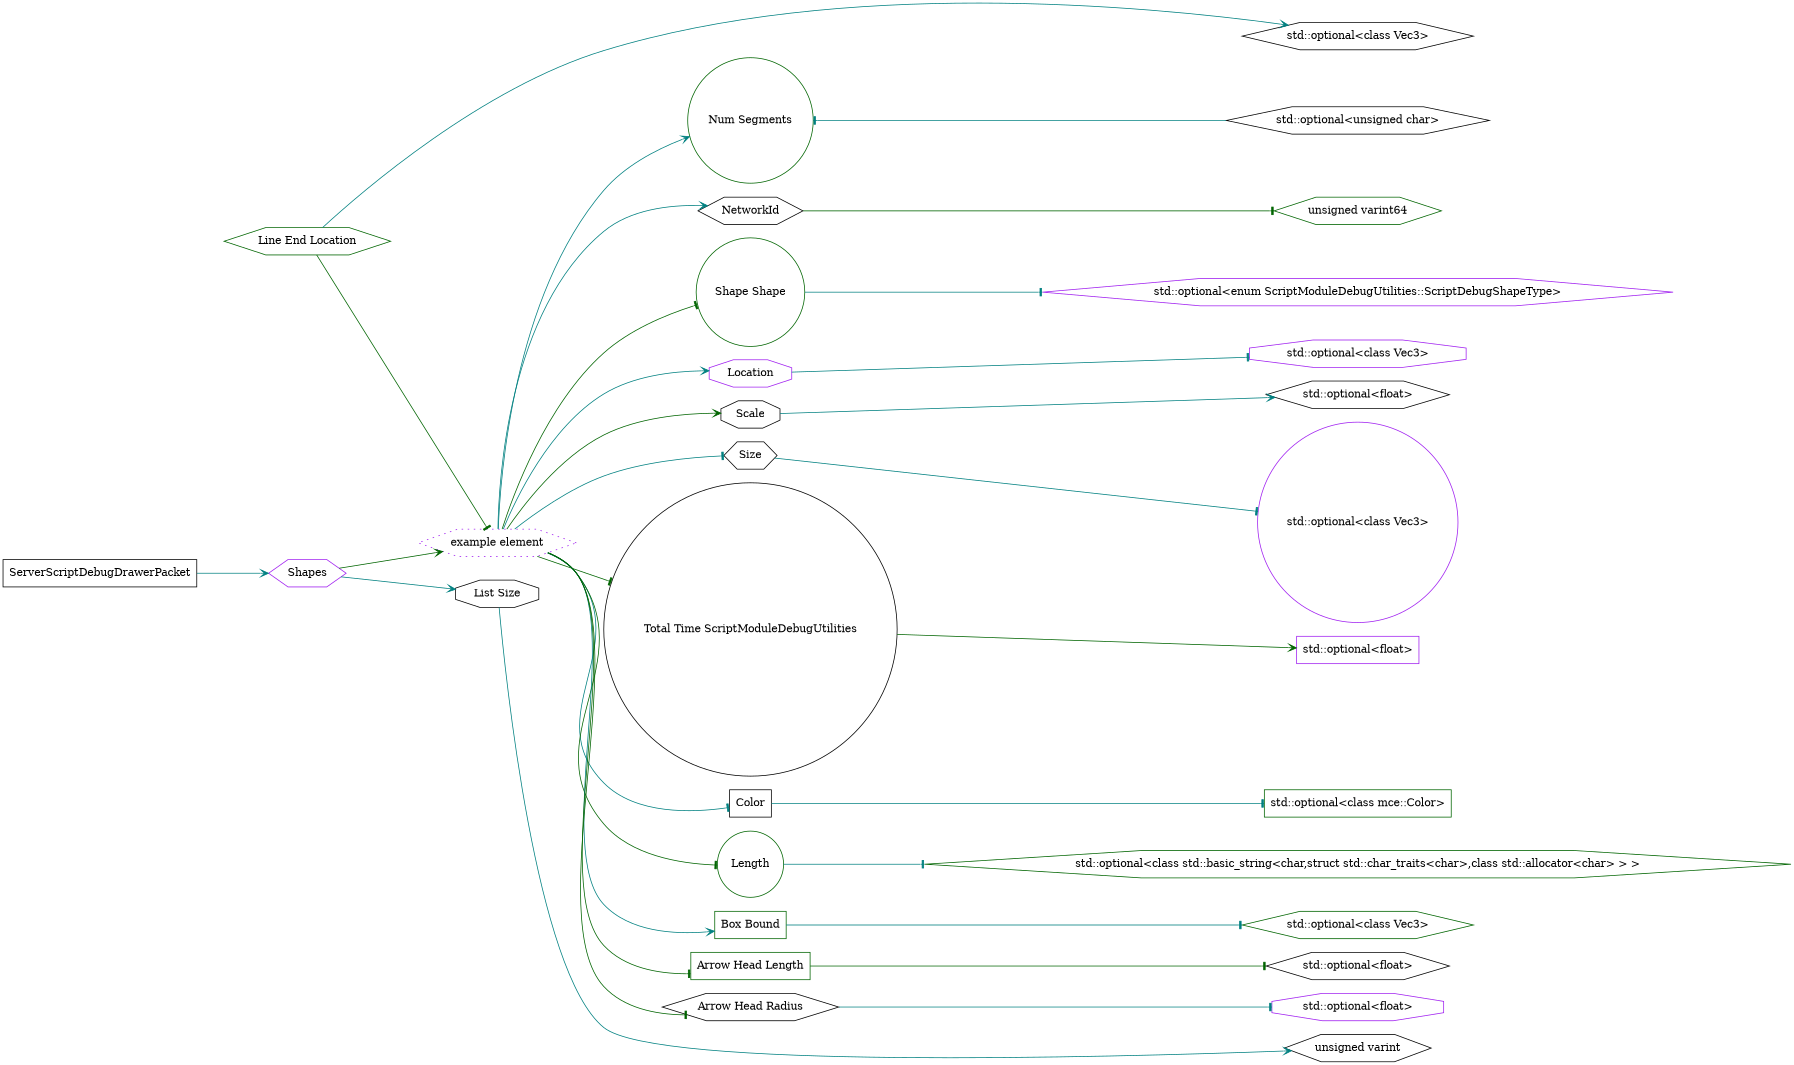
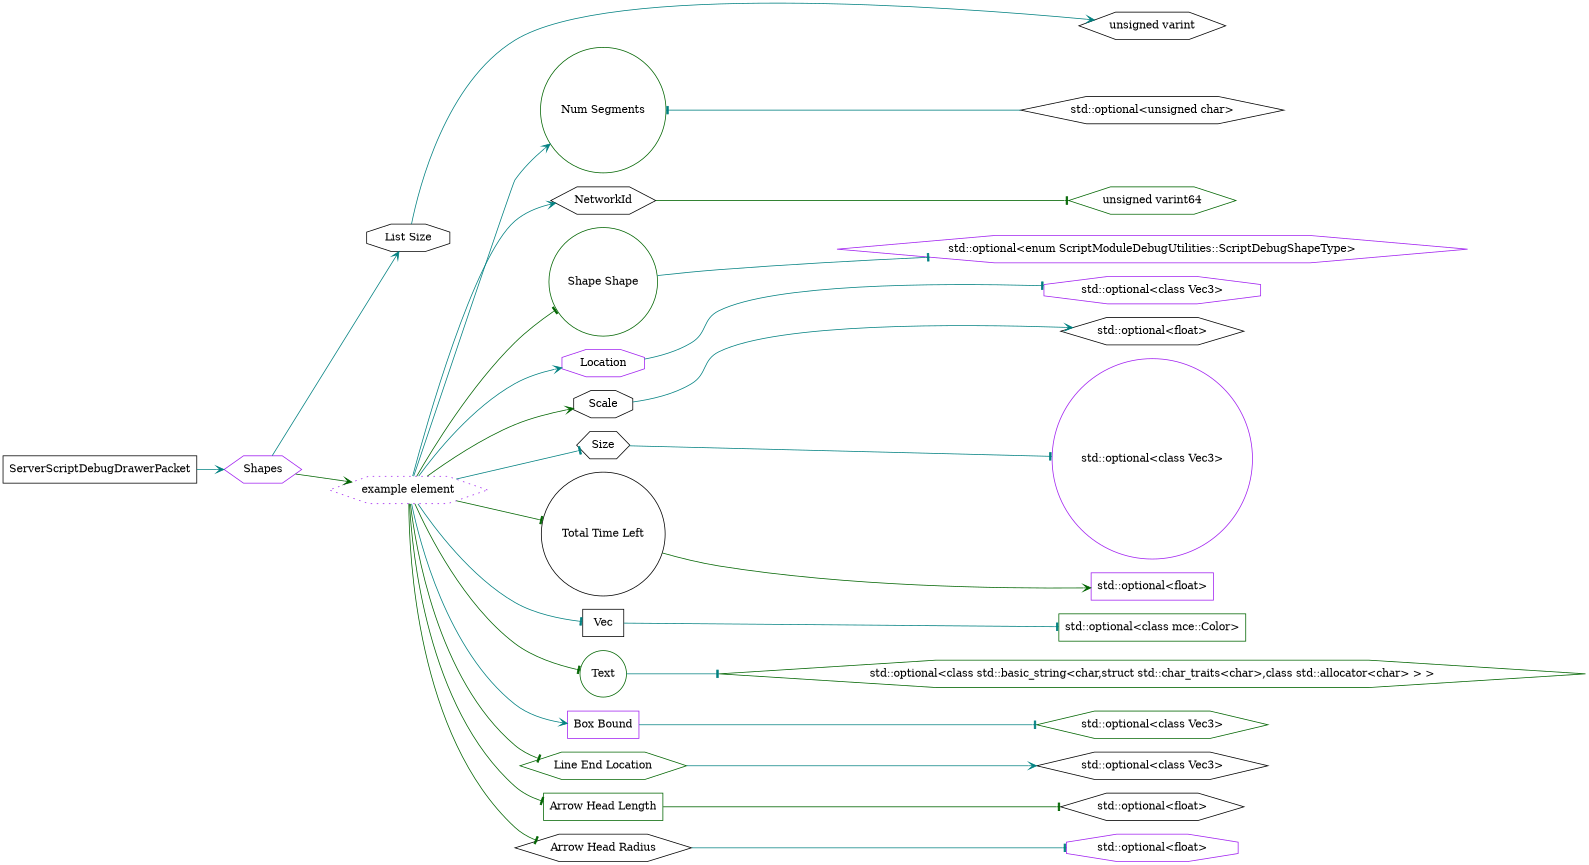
(401, 390) -> (447, 646)
(750, 629) -> (603, 534)
(750, 803) -> (603, 623)
(750, 864) -> (603, 674)
(750, 925) -> (603, 725)
